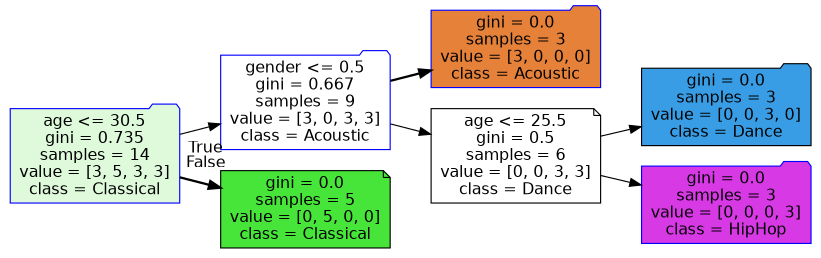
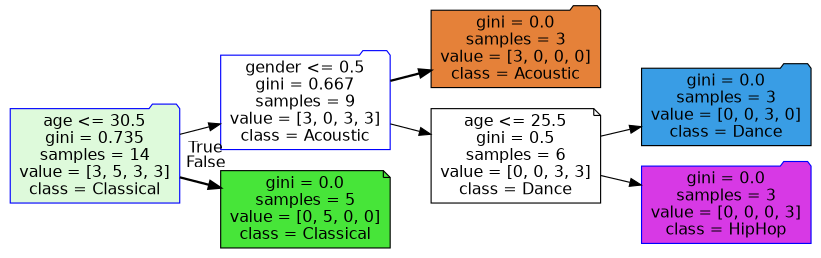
(516, 49) -> (516, 49)
